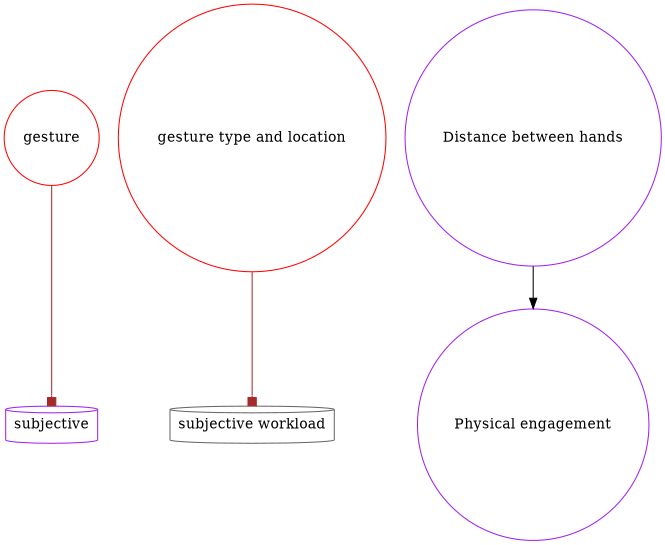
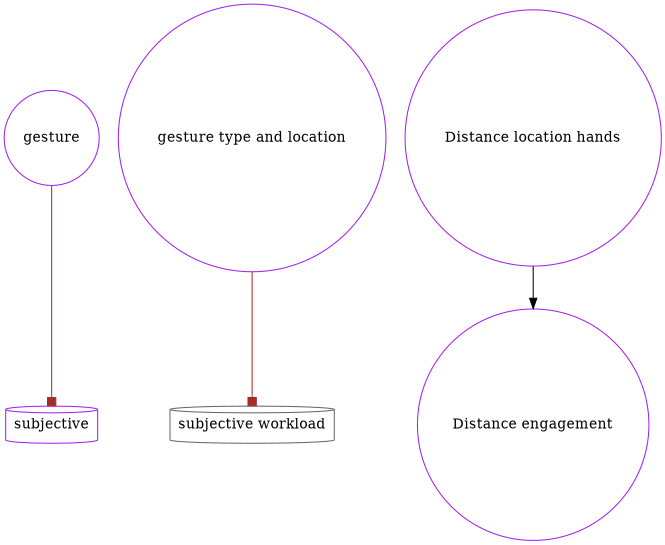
(52, 138) -> (52, 138)
(252, 138) -> (252, 138)
(533, 138) -> (533, 138)
(533, 425) -> (533, 425)
